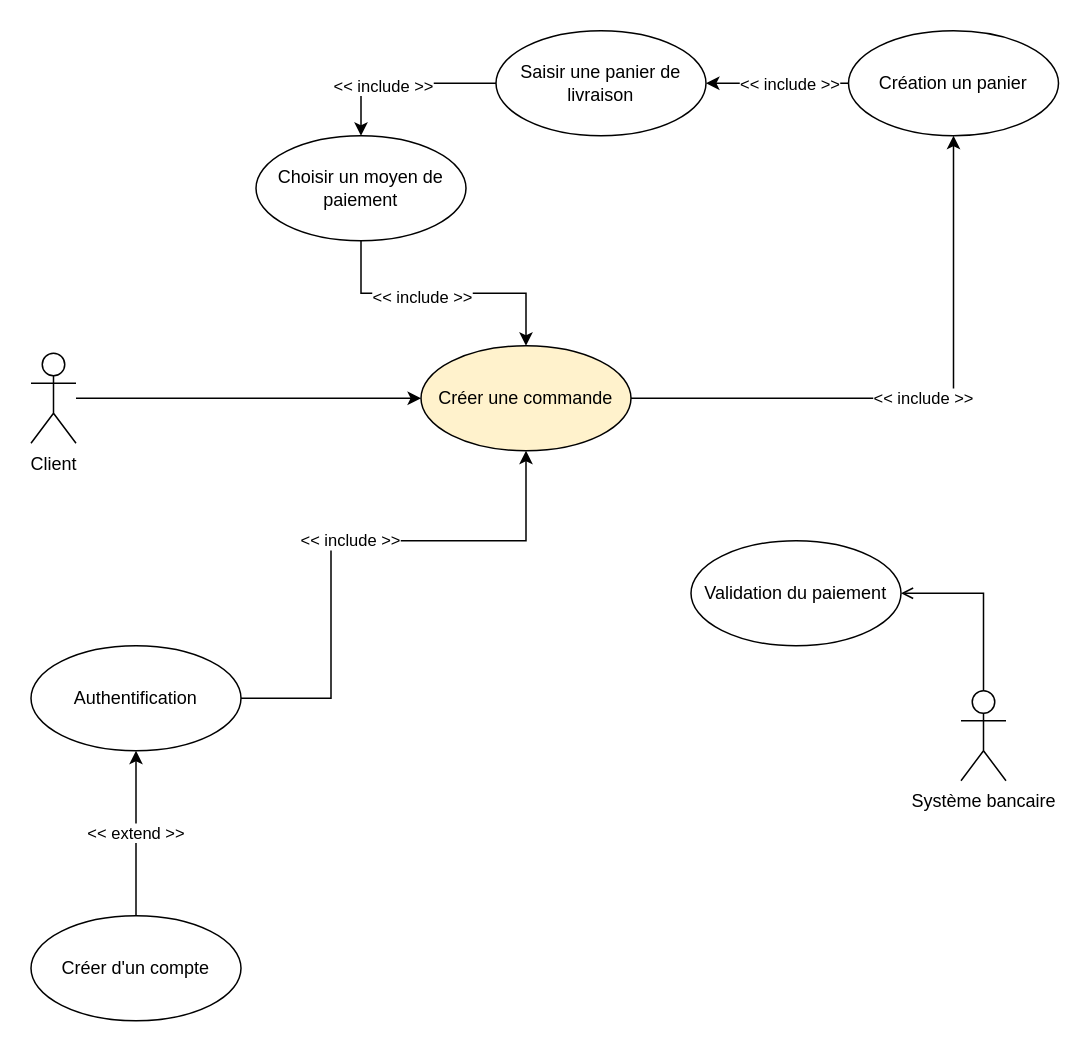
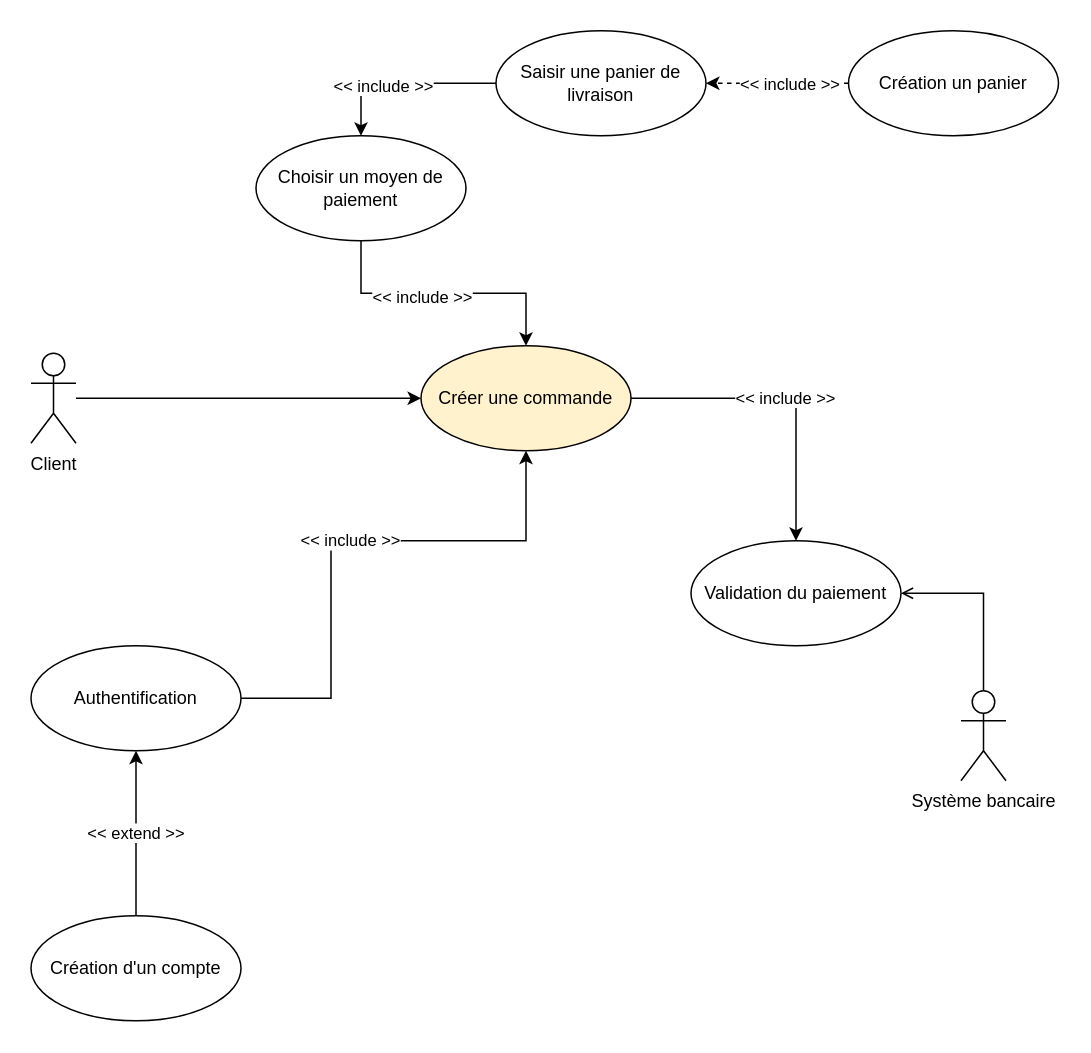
(726, 83) -> (726, 83)
(953, 382) -> (796, 432)
(136, 968) -> (136, 968)
